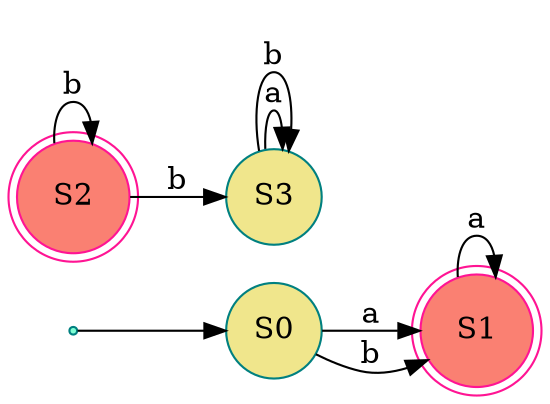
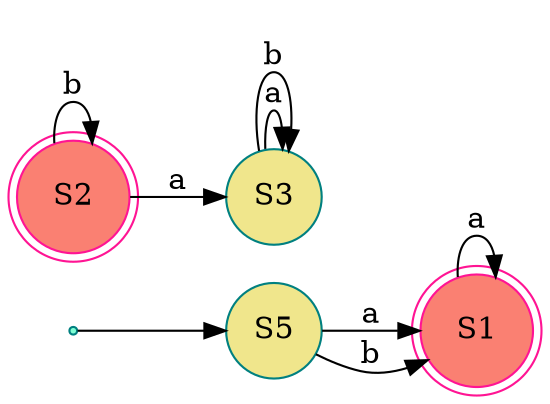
(178, 181) -> (178, 181)
(274, 331) -> (274, 331)
